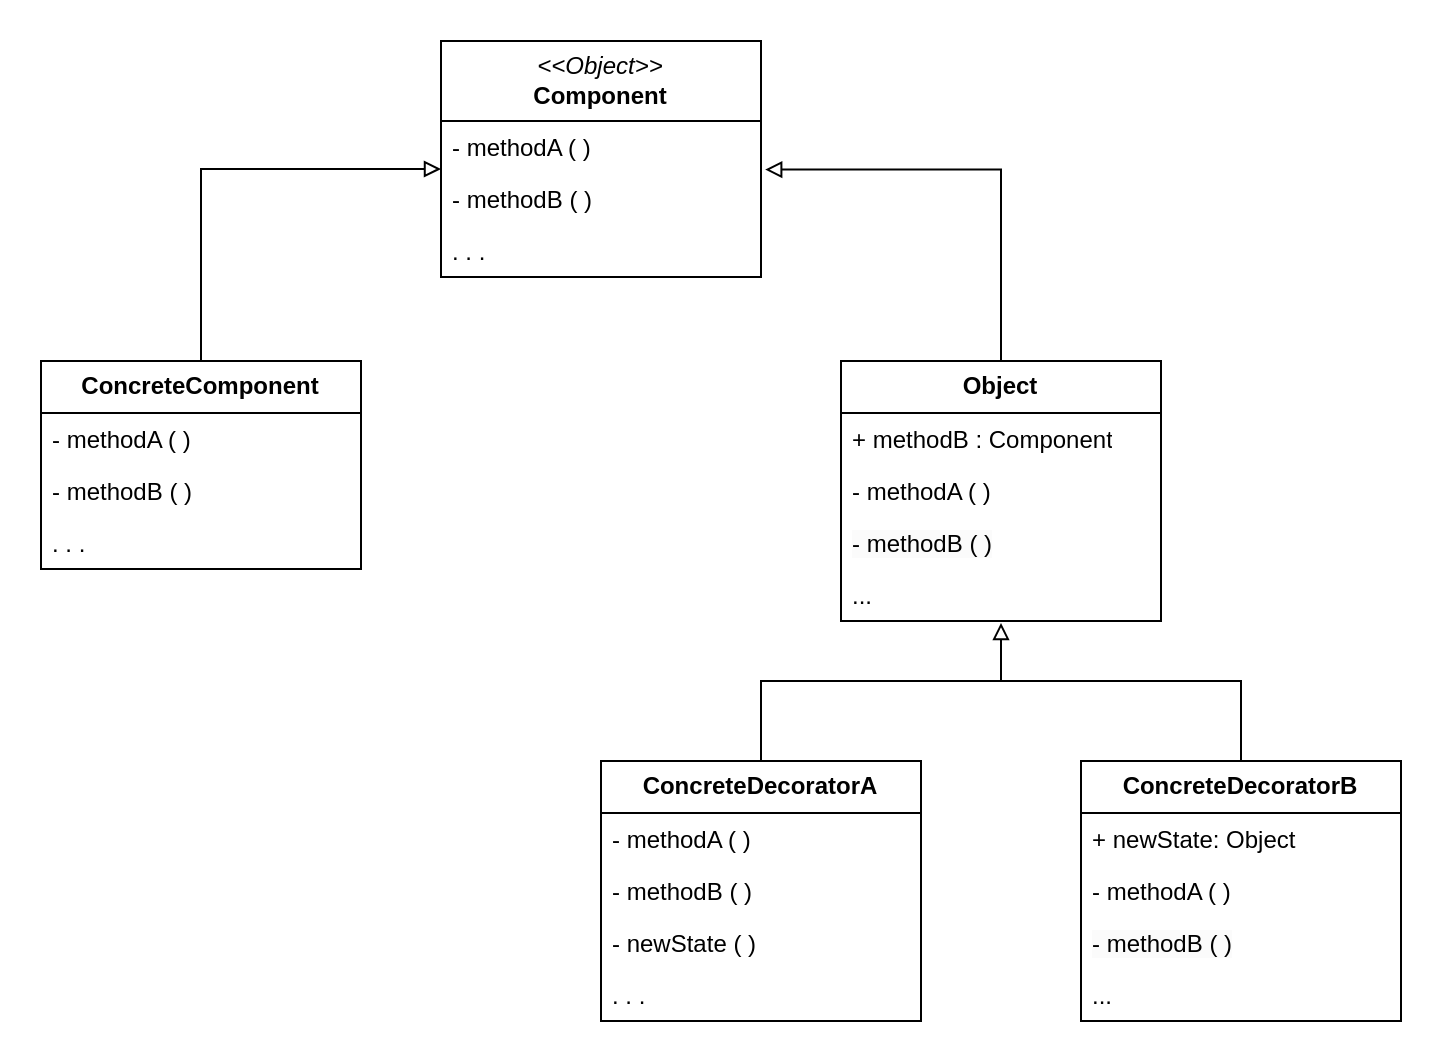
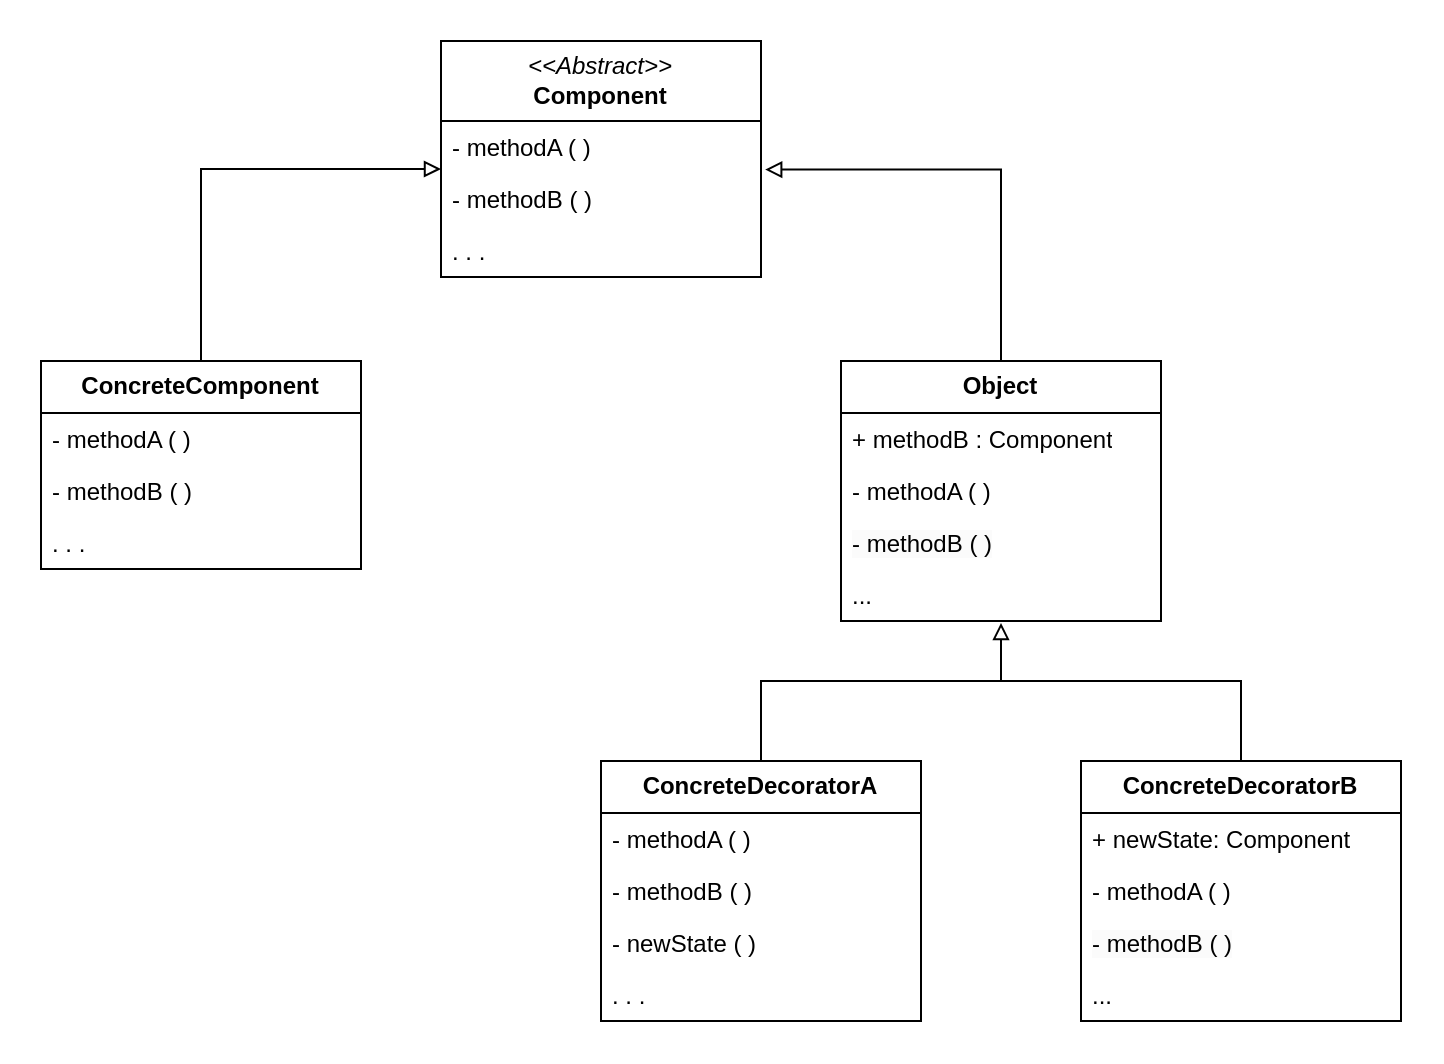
(601, 81) -> (601, 81)
(1205, 841) -> (1225, 841)
